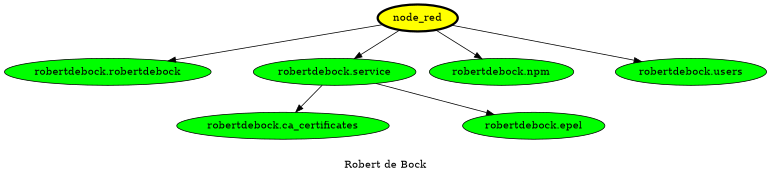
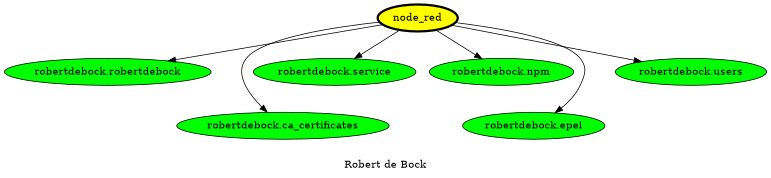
(312, 96) -> (252, 53)
(431, 98) -> (526, 35)
